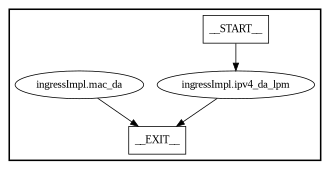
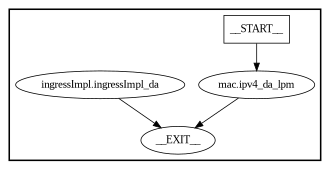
(79, 85) -> (100, 85)
(236, 85) -> (257, 85)
(157, 140) -> (178, 140)
